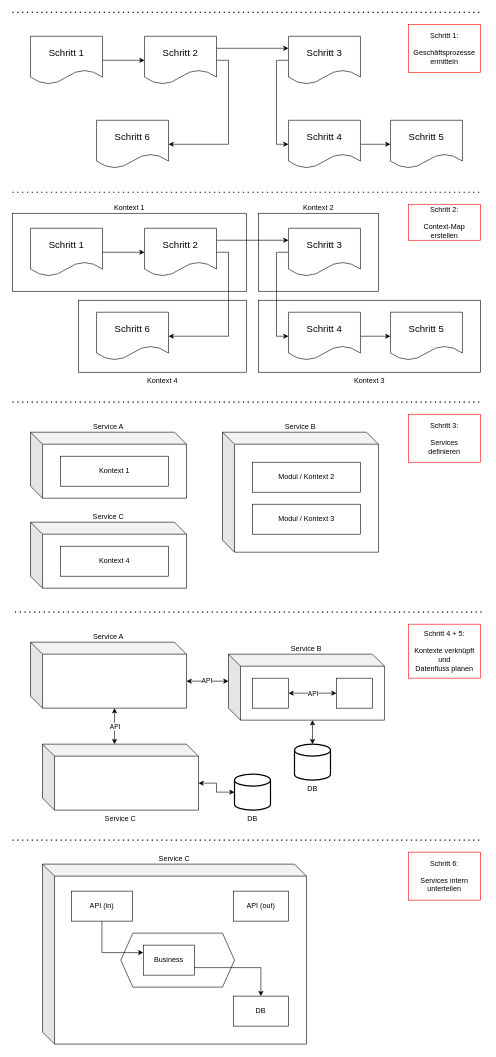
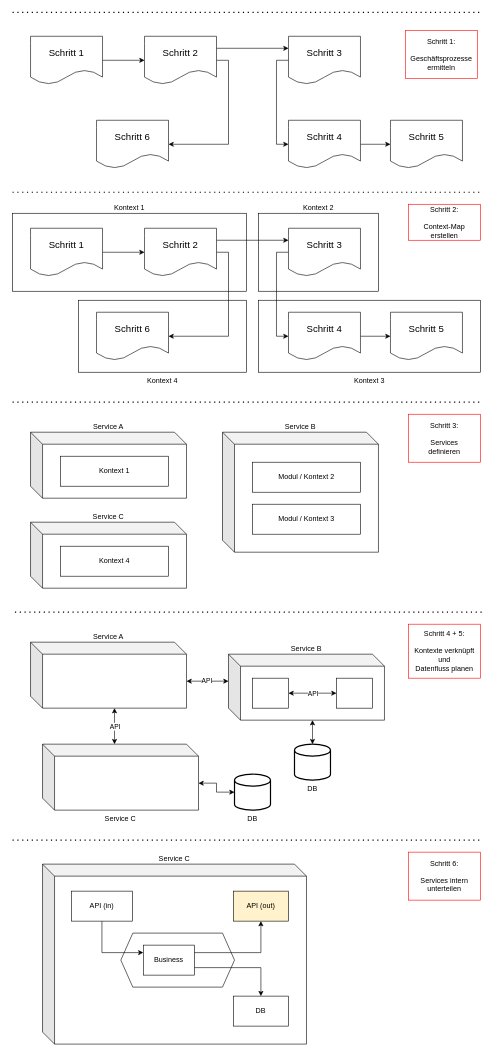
(444, 48) -> (441, 54)
(261, 906) -> (261, 906)
none -> (228, 953)
